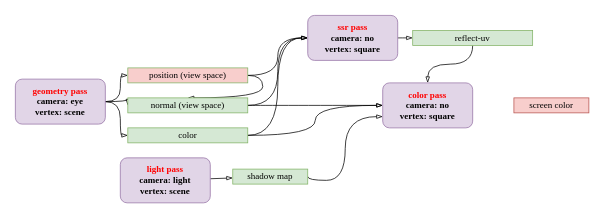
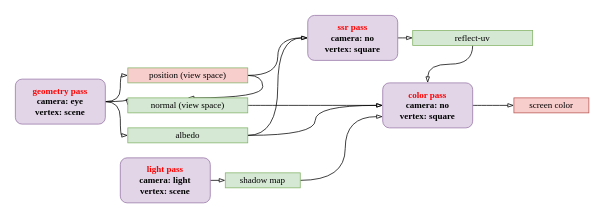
(270, 98) -> none
none -> (490, 105)
(188, 135) -> (188, 135)
(270, 177) -> (263, 180)
